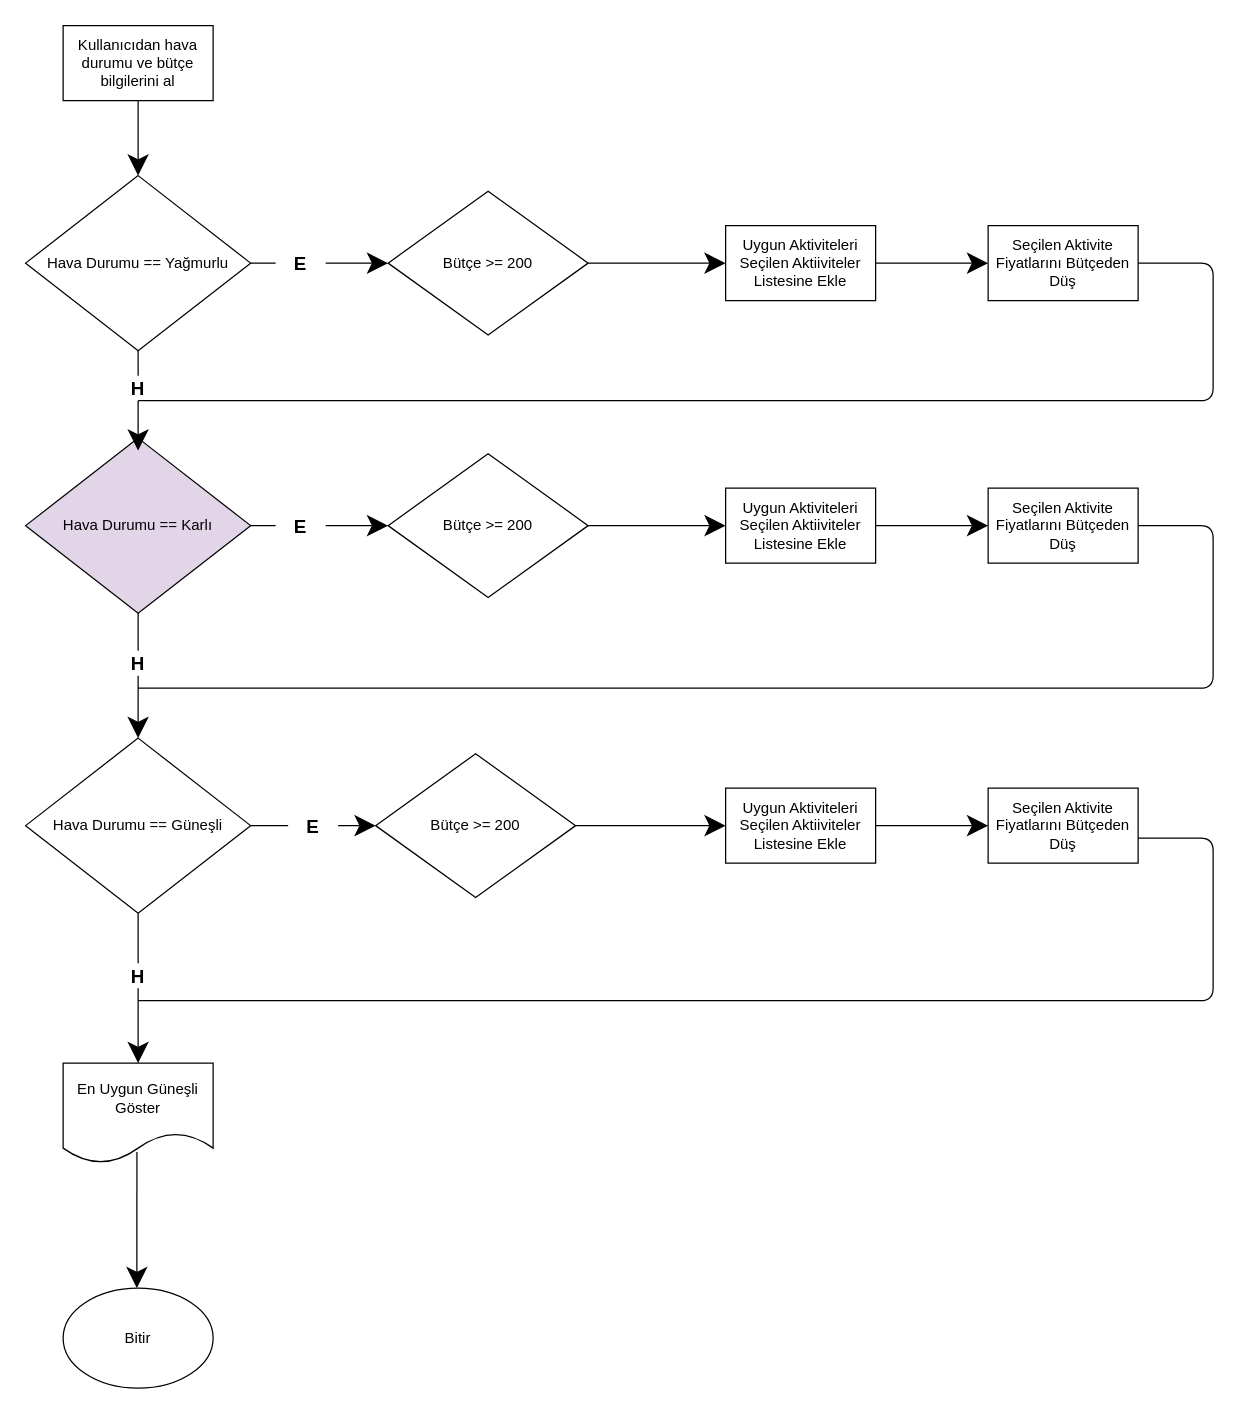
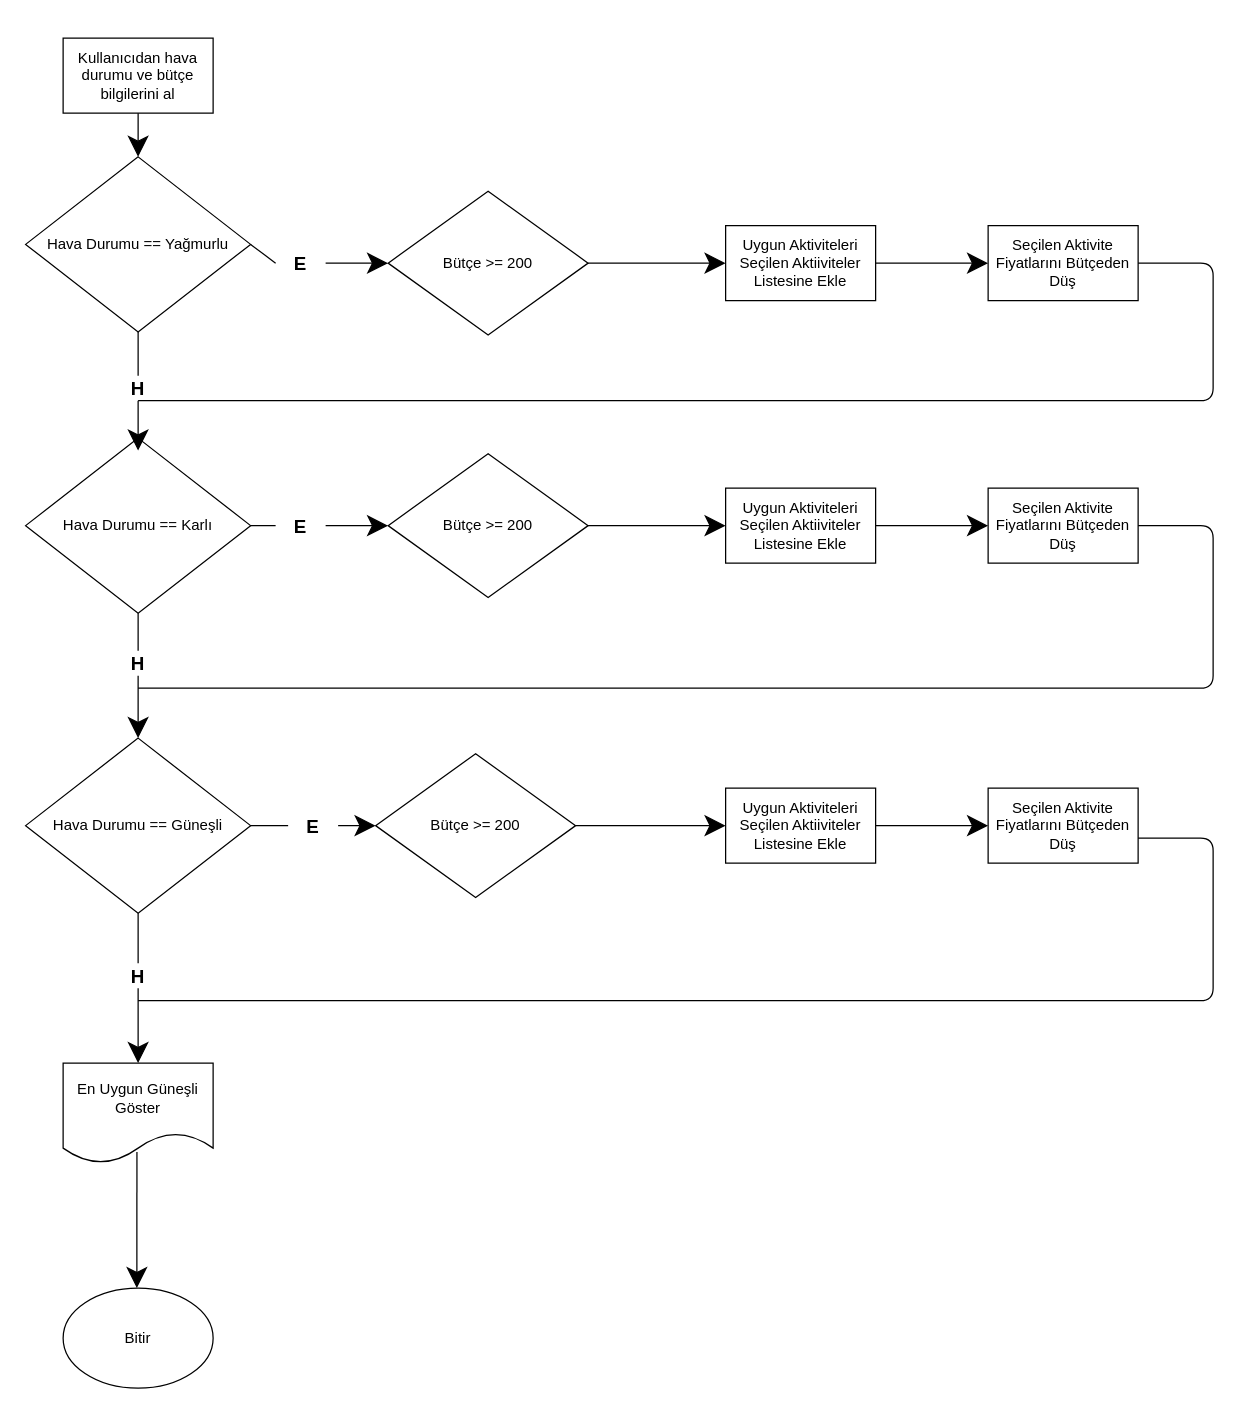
(138, 63) -> (138, 76)
(138, 263) -> (138, 244)
(138, 526) -> (138, 526)
